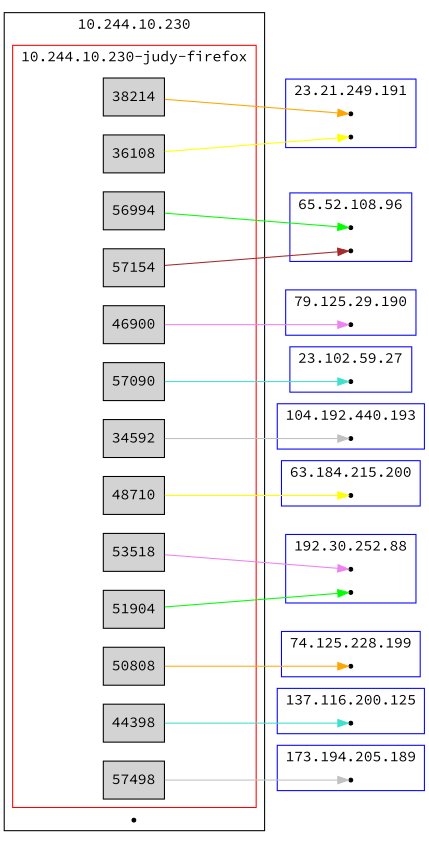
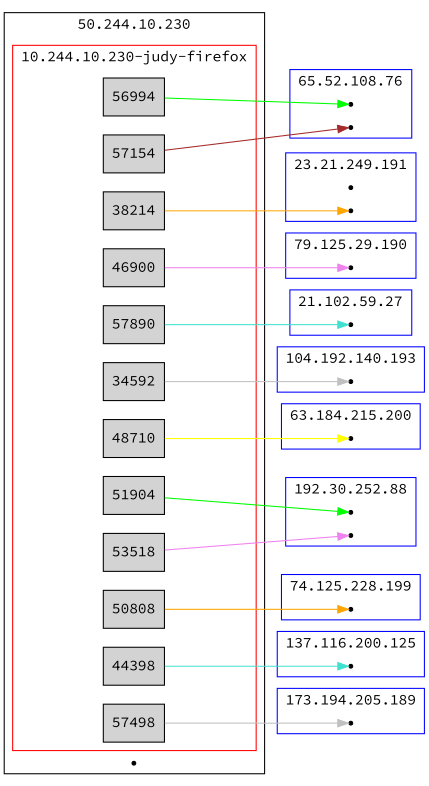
(134, 25) -> (134, 25)
(134, 154) -> none
(351, 205) -> (351, 82)
(351, 359) -> (351, 302)
(134, 382) -> (134, 325)
(351, 416) -> (351, 359)
